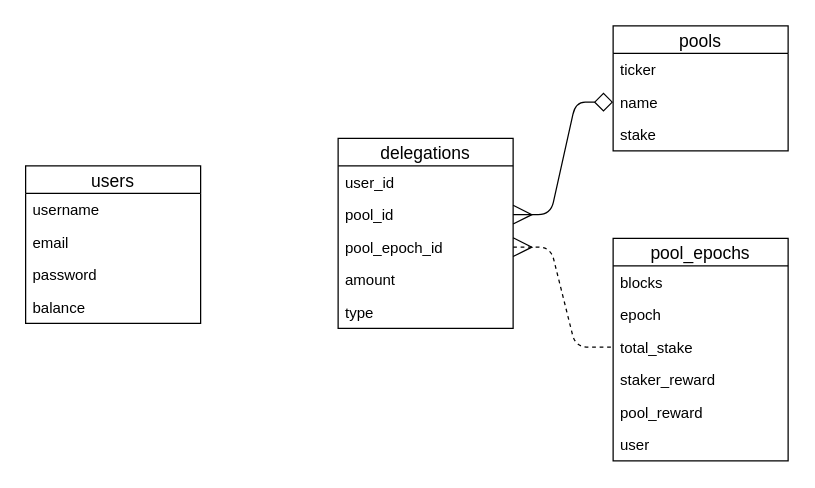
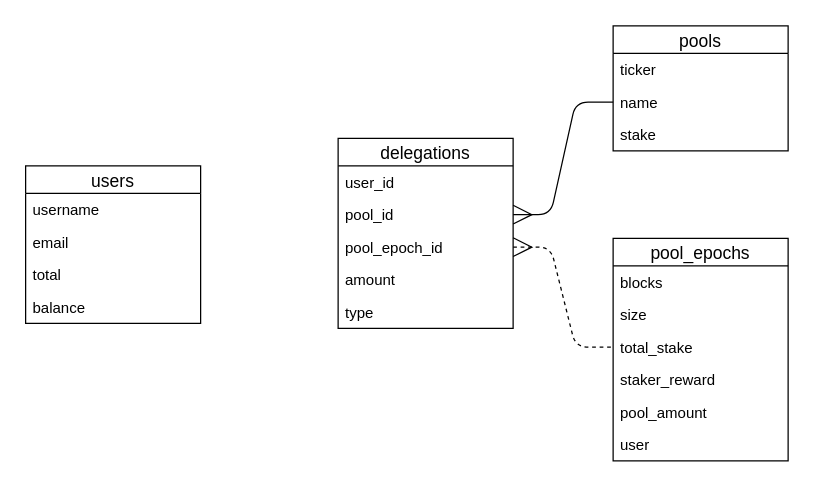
(594, 102) -> (602, 102)
(66, 275) -> (52, 275)
(641, 315) -> (635, 315)
(664, 413) -> (664, 413)
